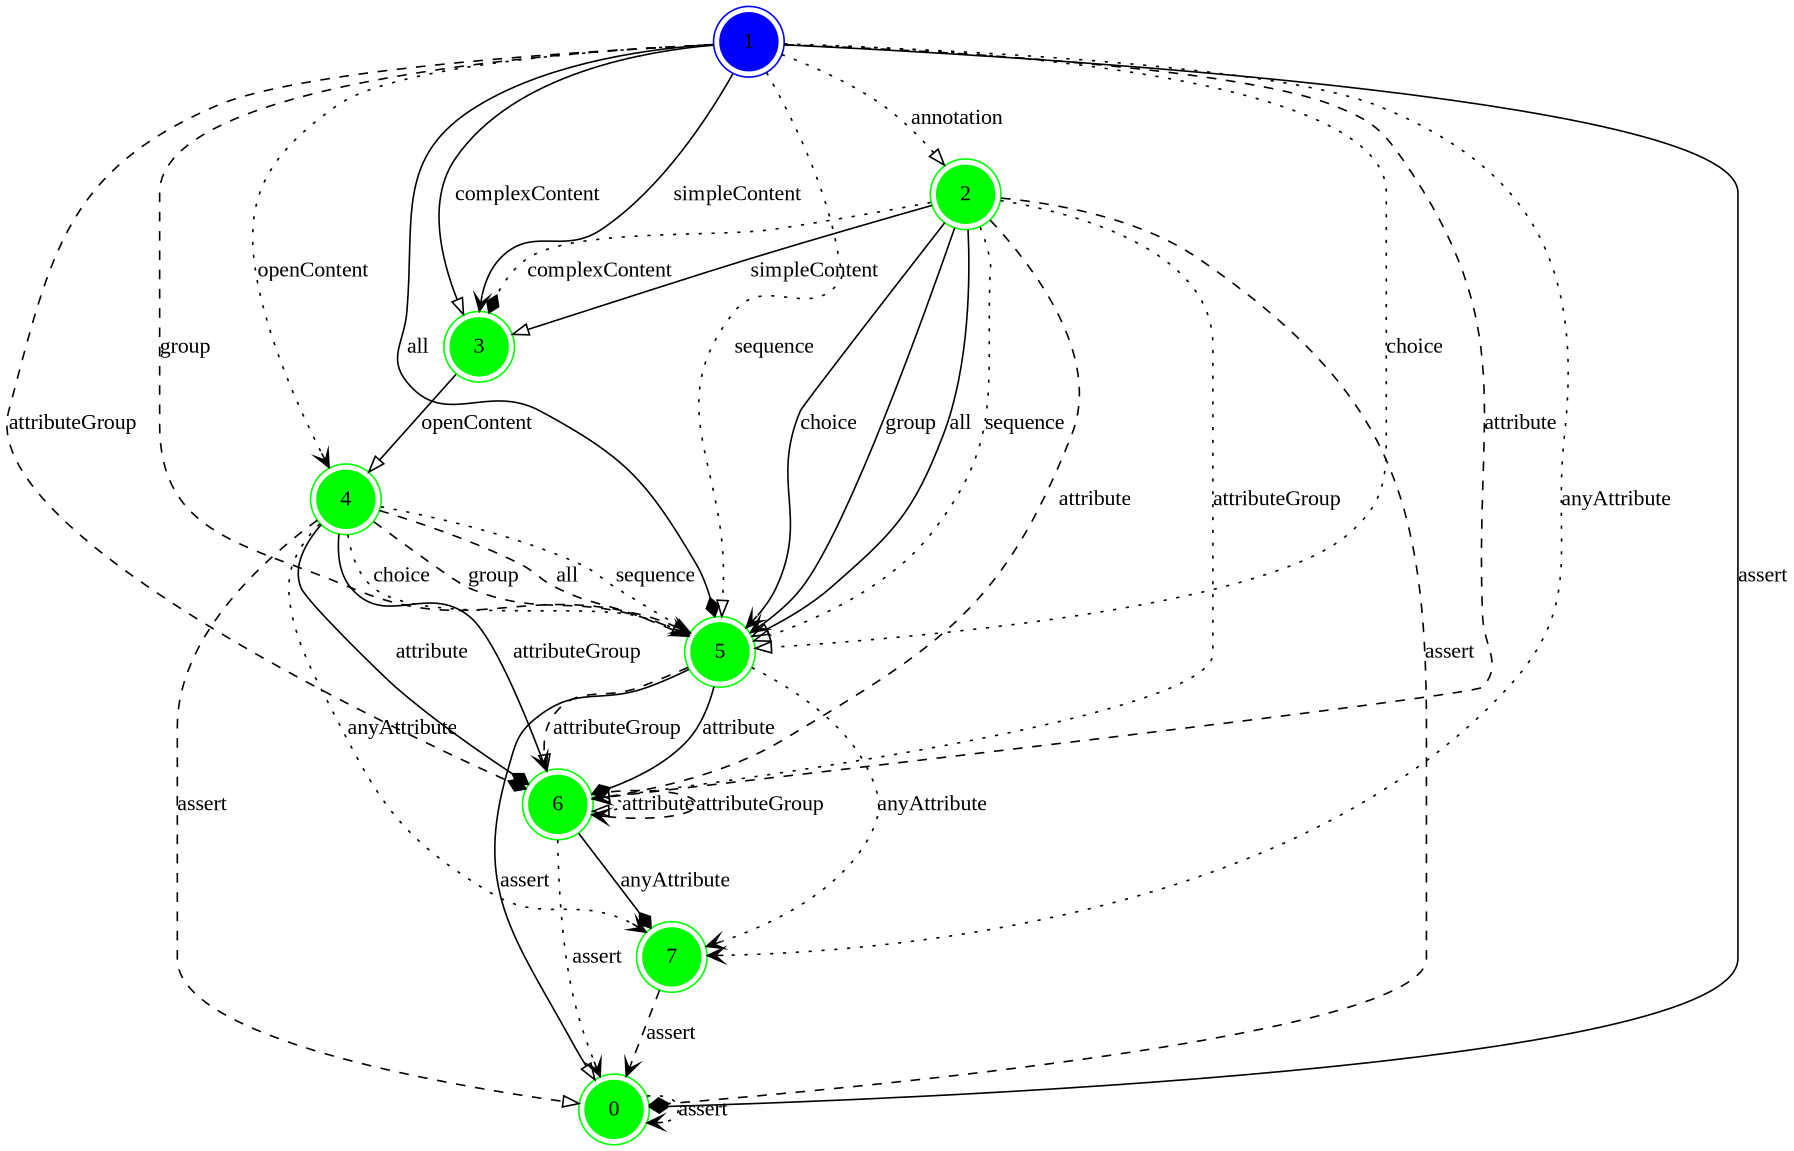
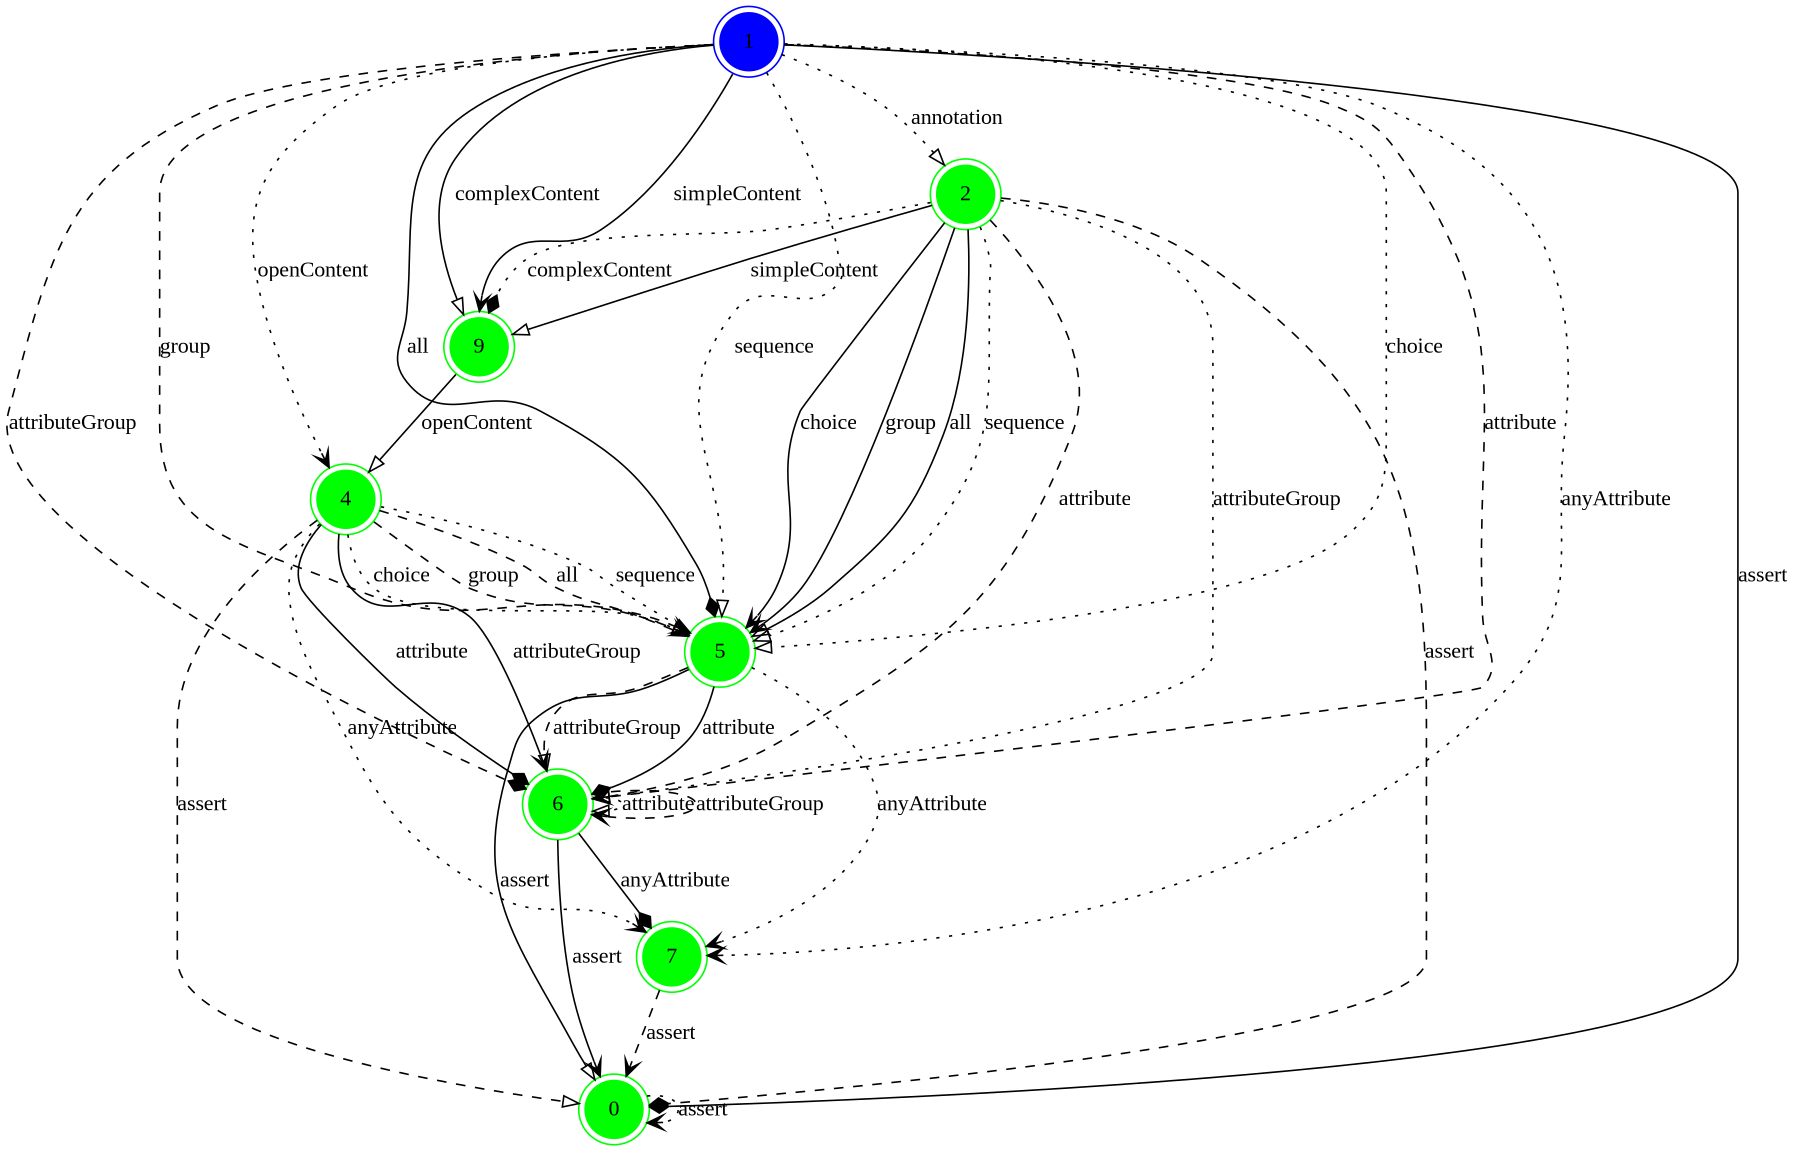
(479, 347) -> (479, 347)
(565, 953) -> (565, 953)
